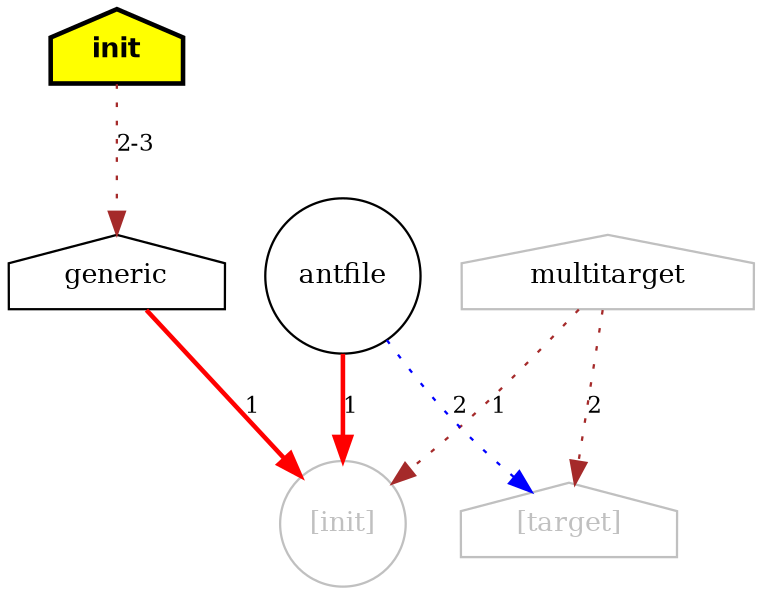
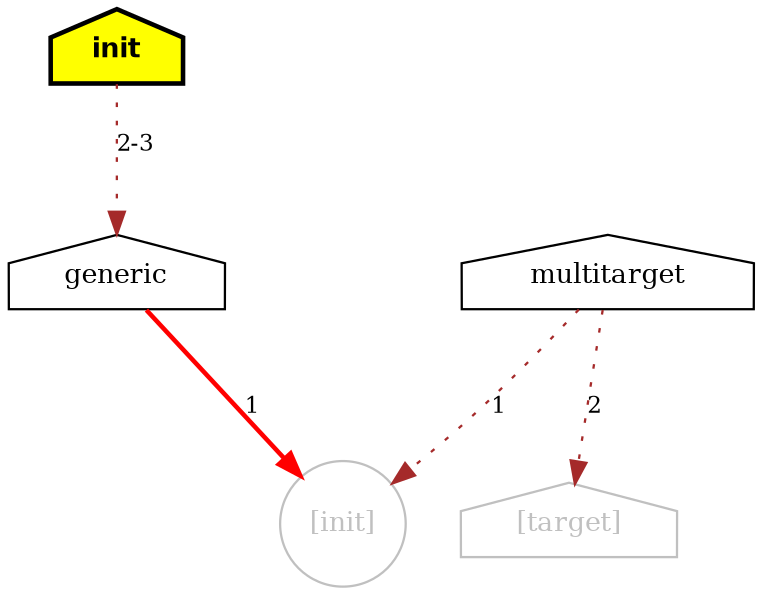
(343, 276) -> none
(608, 276) -> (608, 276)
